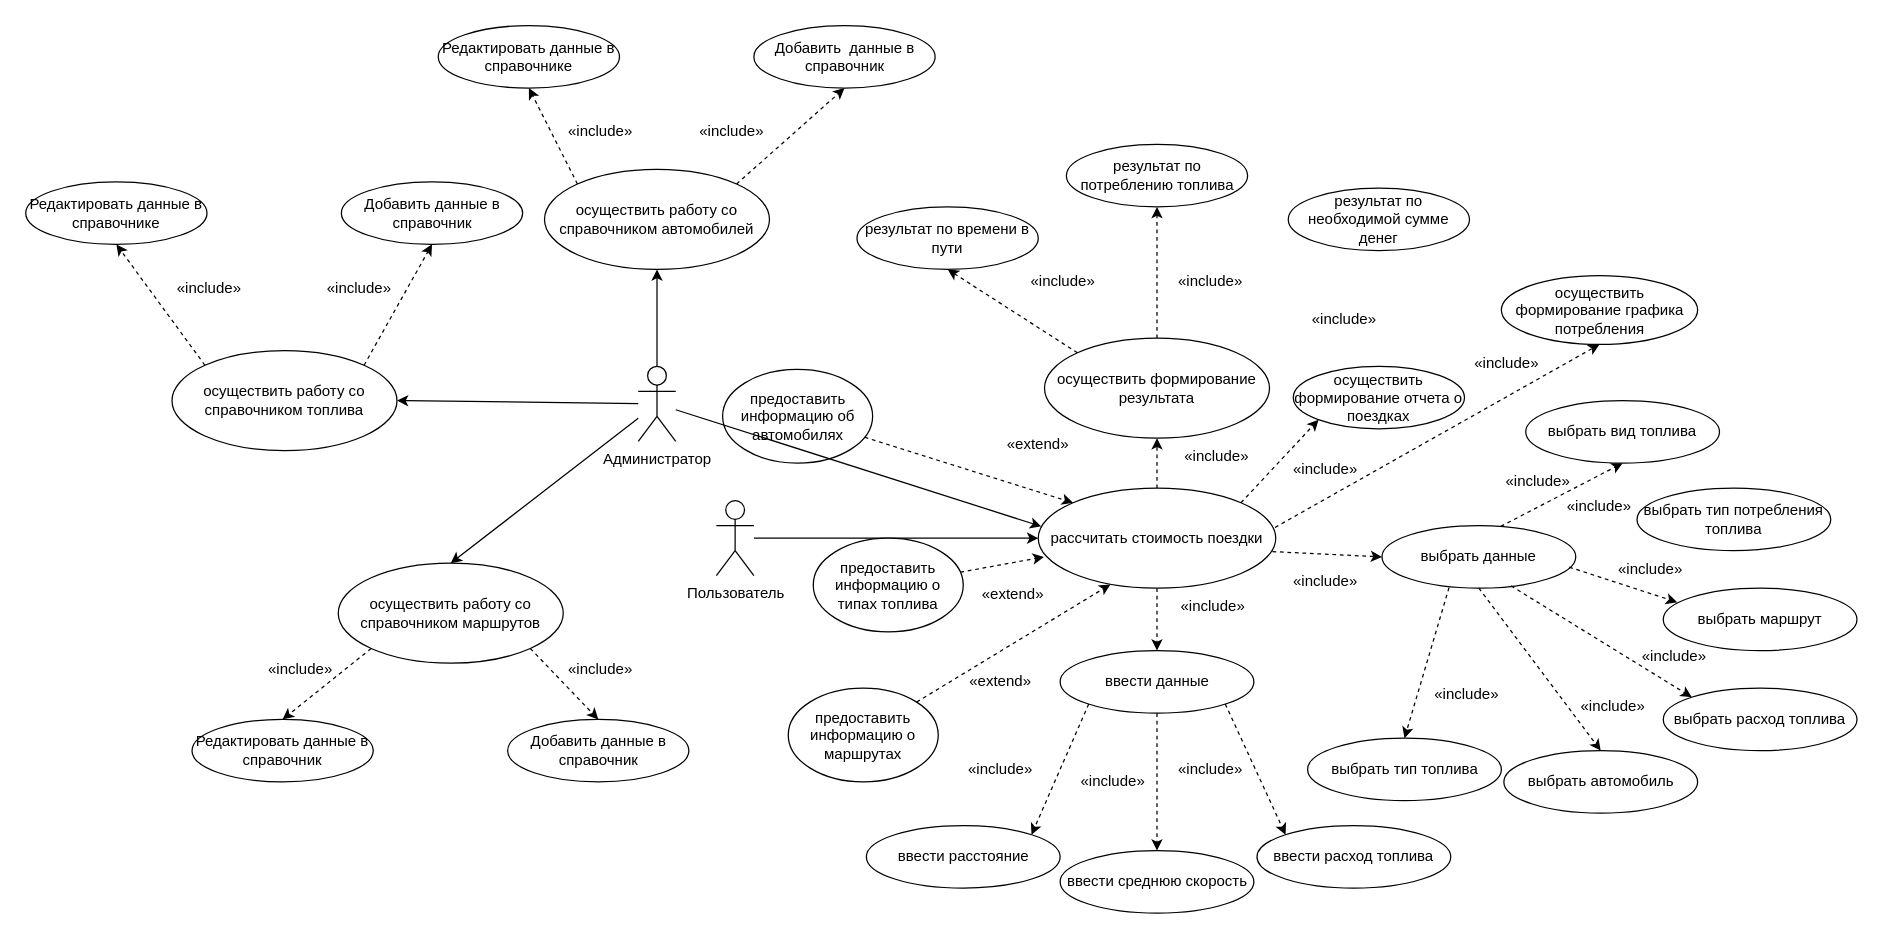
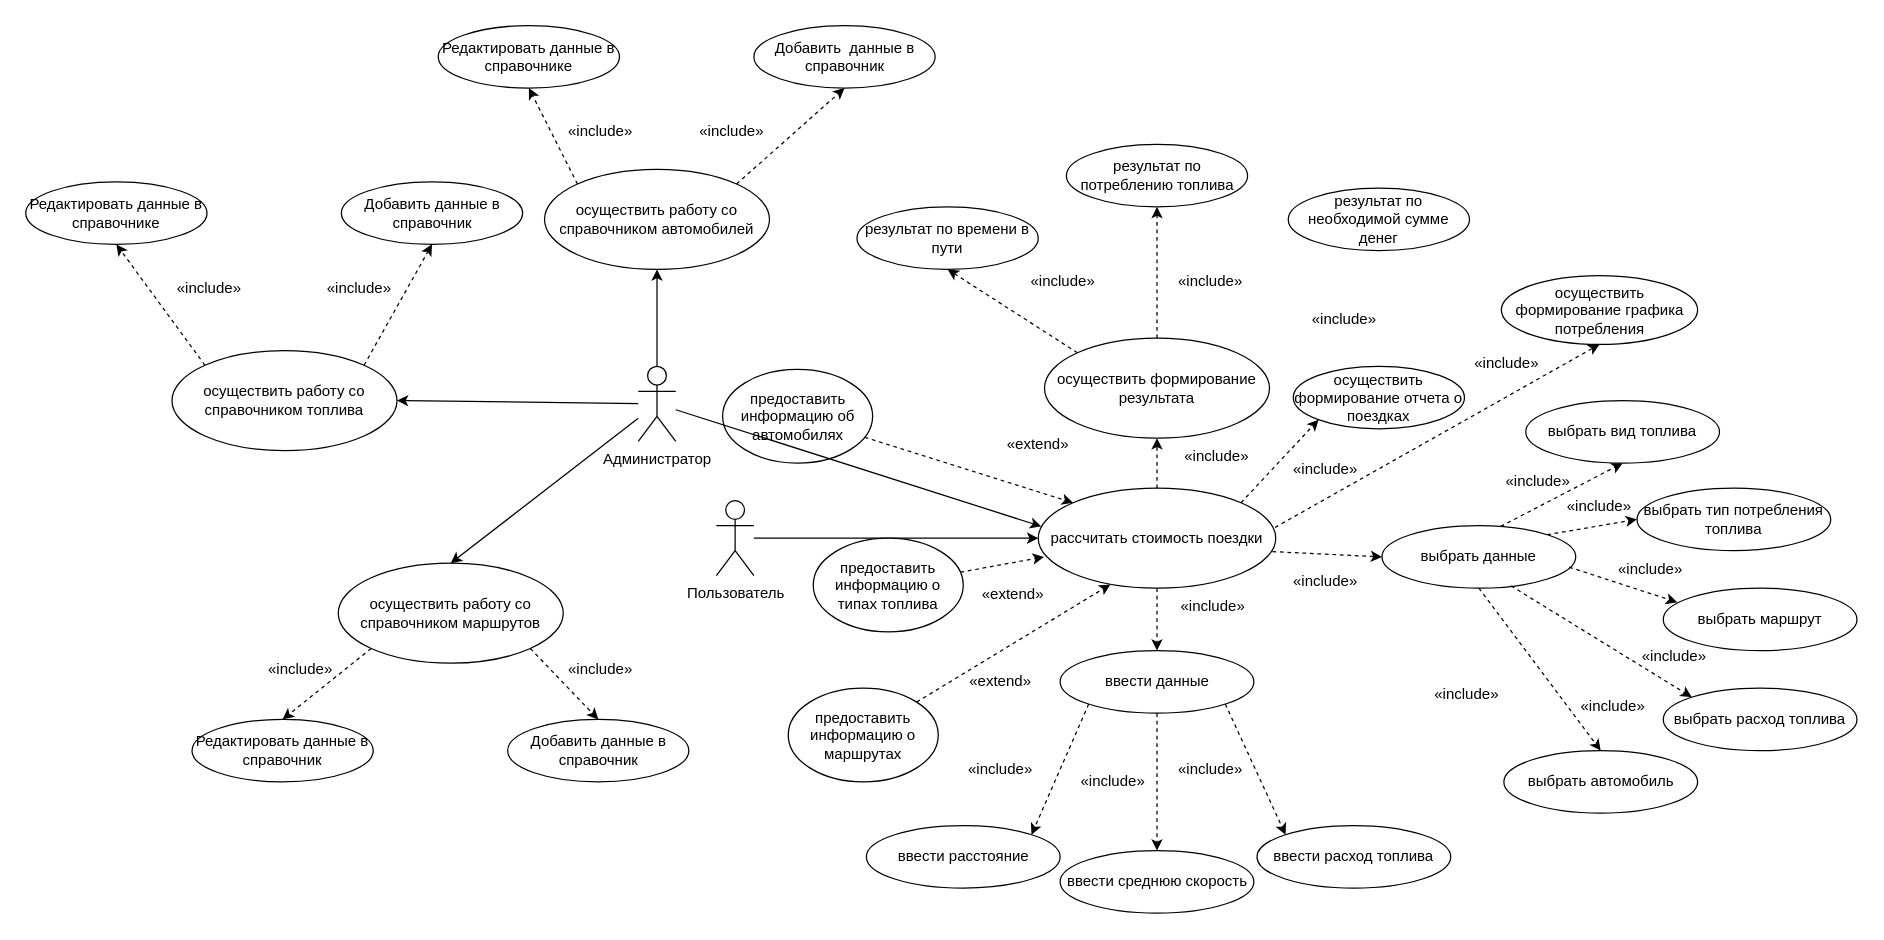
none -> (1588, 528)
(1428, 659) -> none
(1404, 769) -> none
